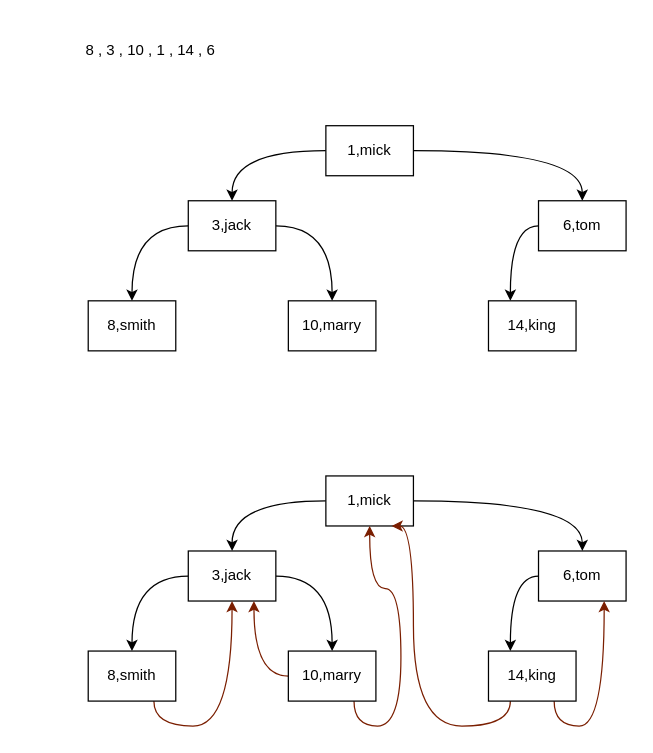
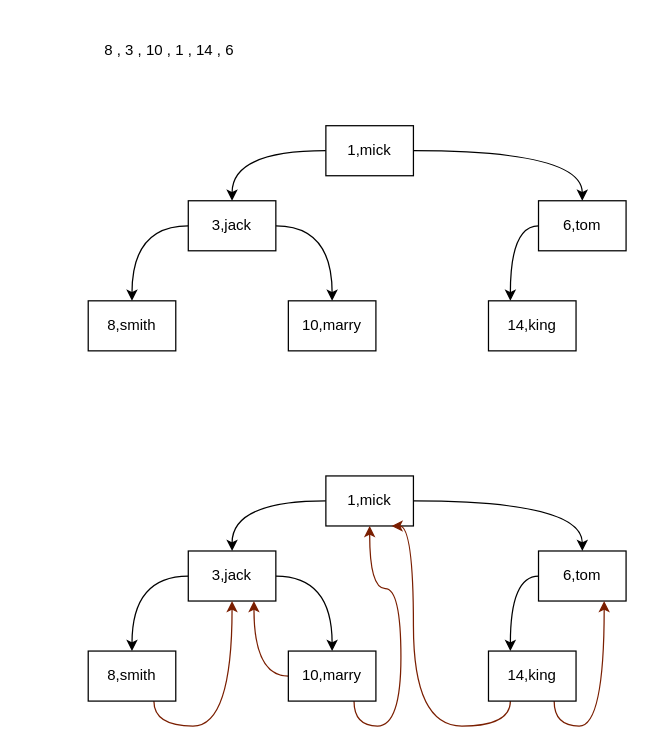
(151, 51) -> (169, 51)
